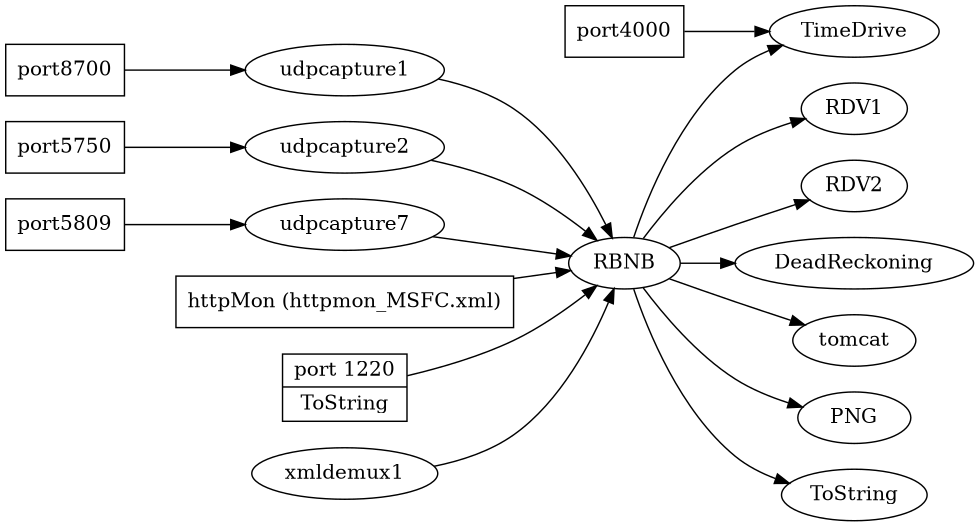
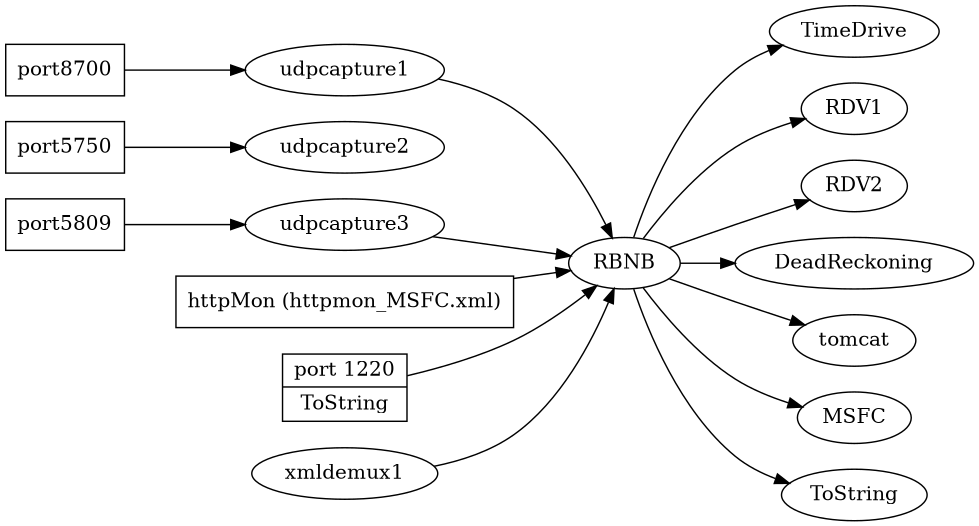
(624, 31) -> none
(513, 186) -> none
(345, 225) -> (345, 225)
(854, 418) -> (854, 418)
